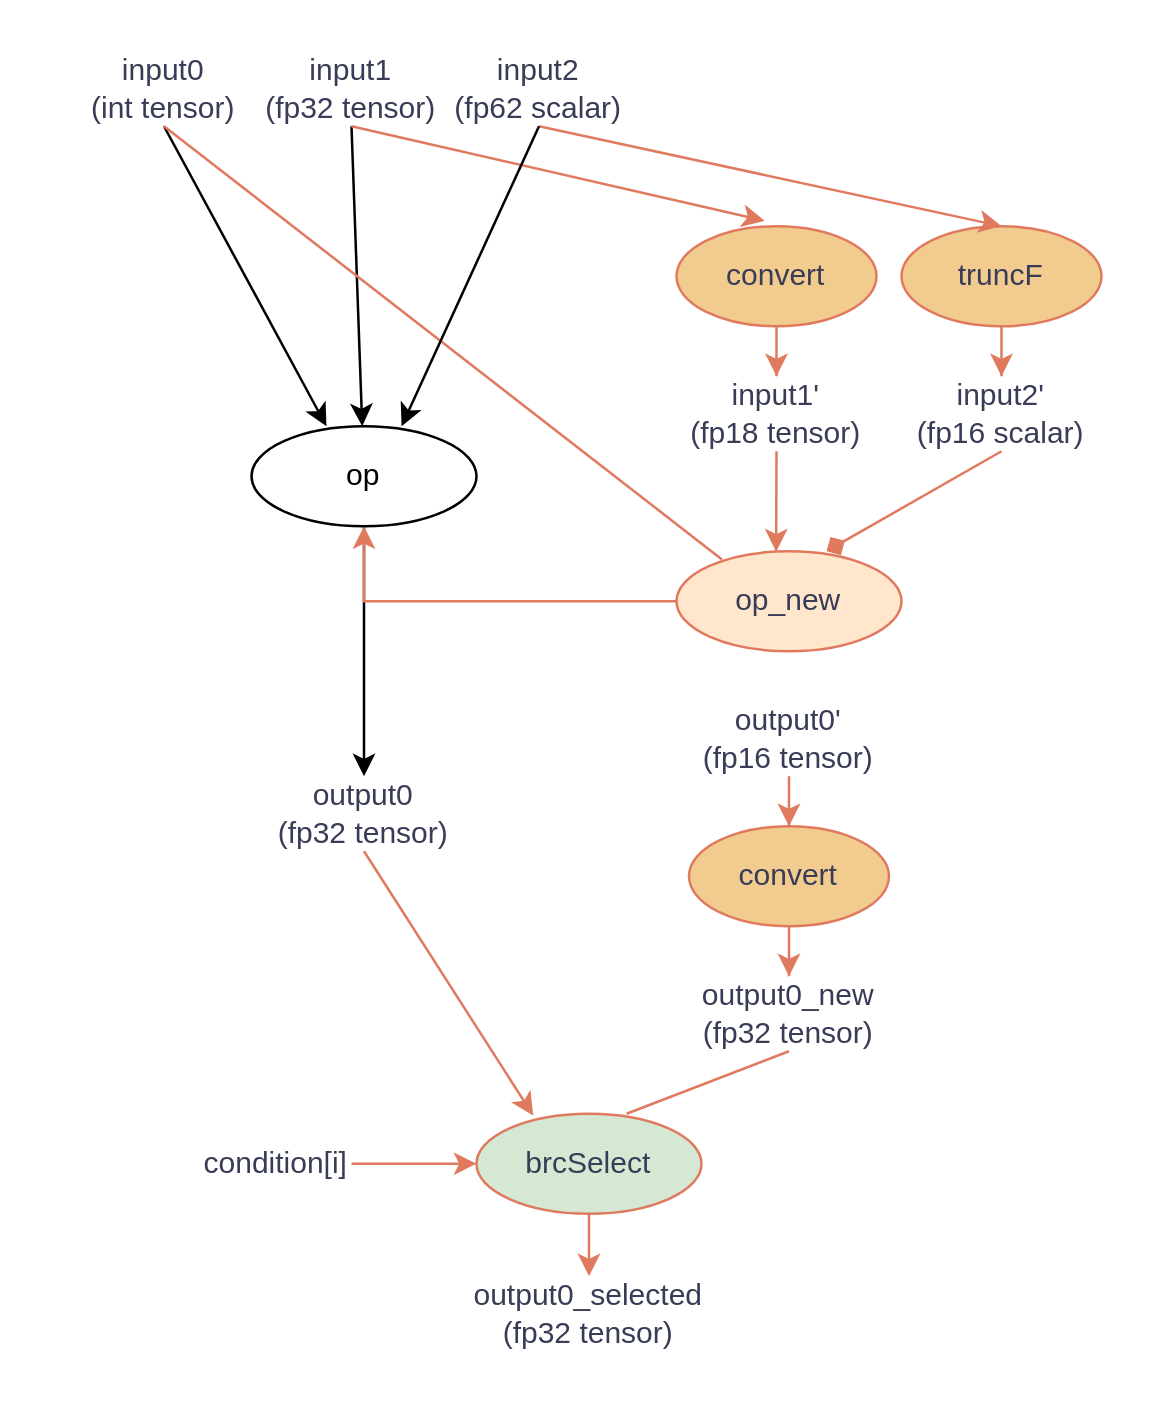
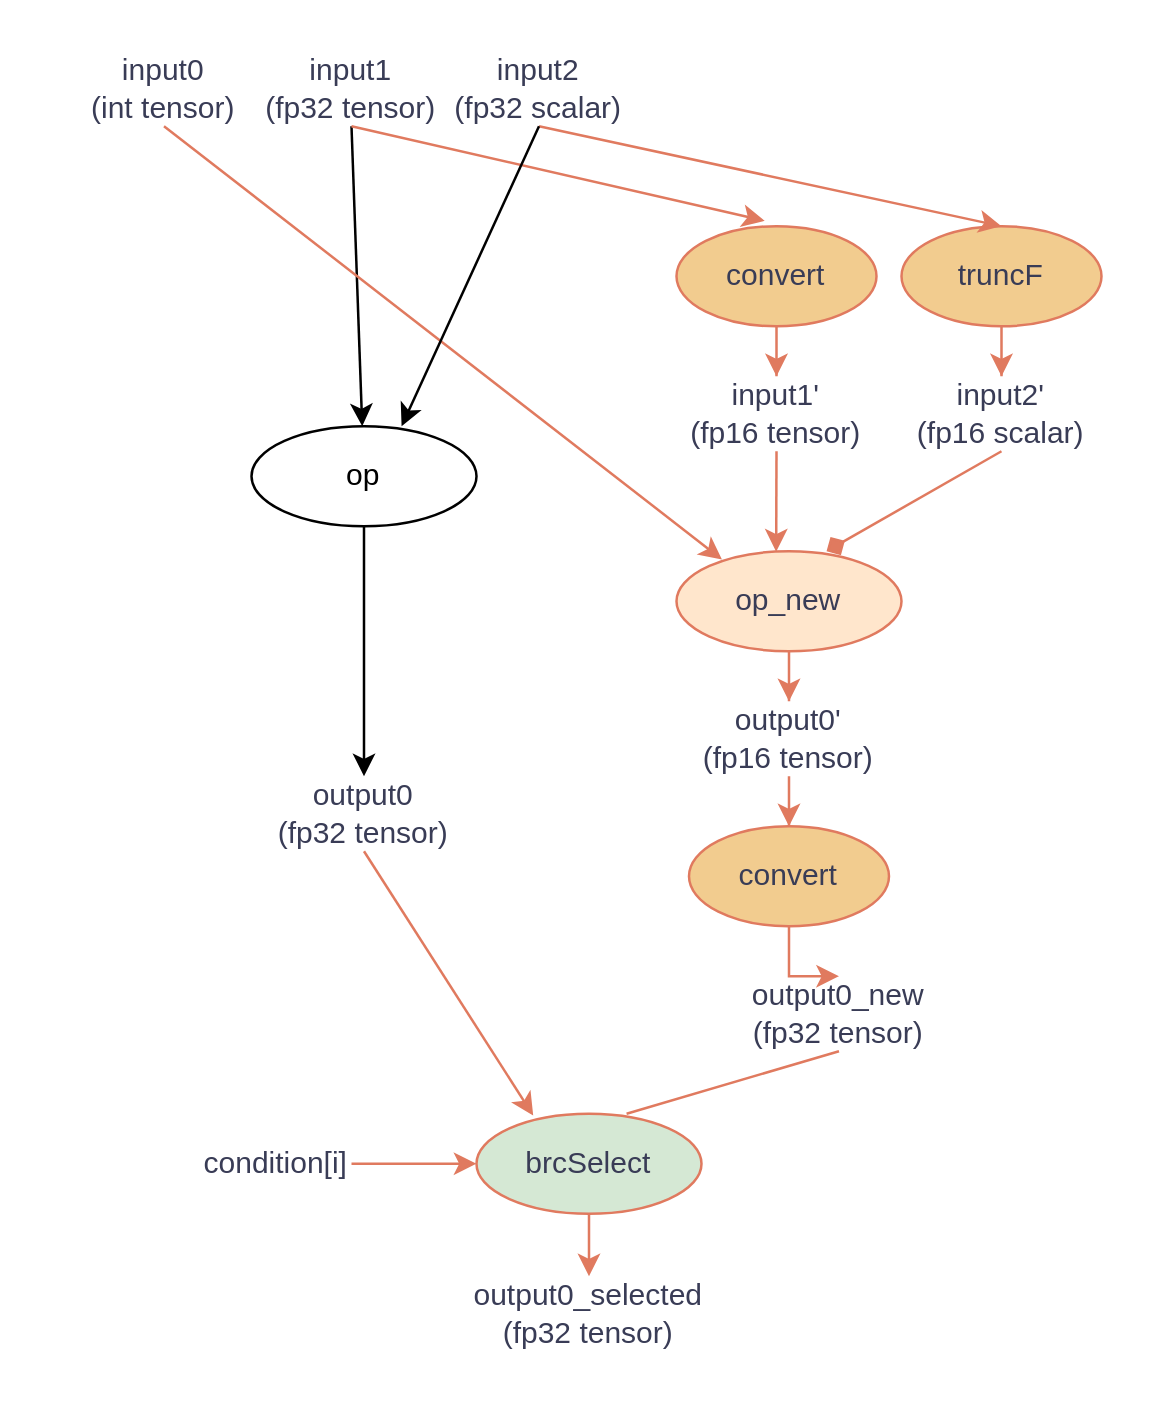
(539, 89) -> (539, 89)
(244, 274) -> none
(776, 414) -> (776, 414)
(714, 553) -> (708, 548)
(522, 601) -> (789, 684)
(789, 1014) -> (839, 1014)
